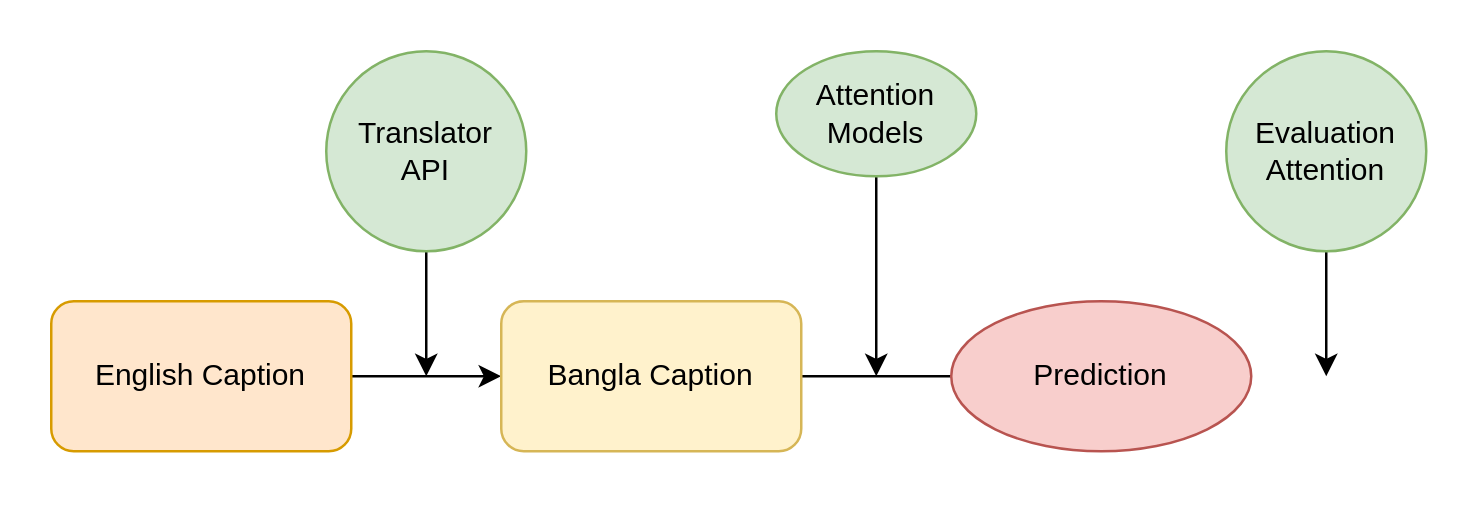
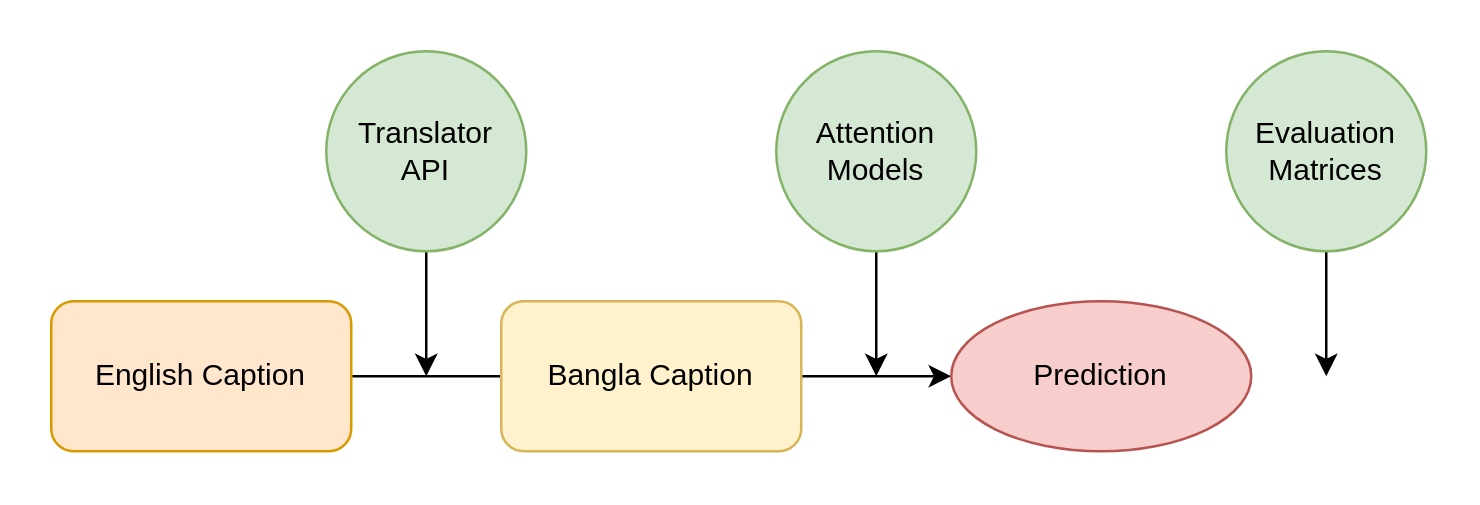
(876, 114) -> (876, 151)
(1326, 151) -> (1326, 151)
(483, 376) -> (490, 376)
(940, 376) -> (933, 376)
